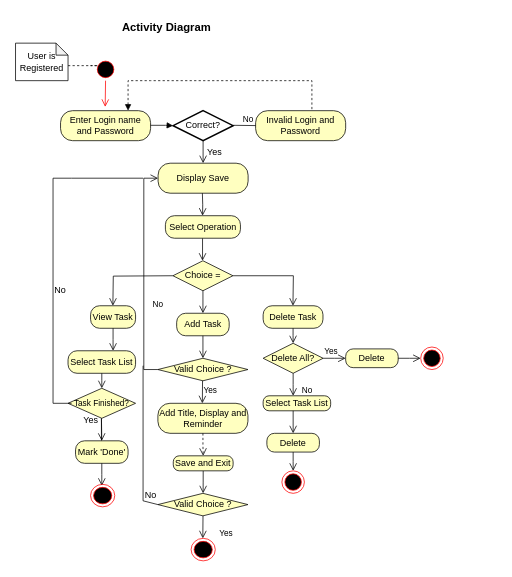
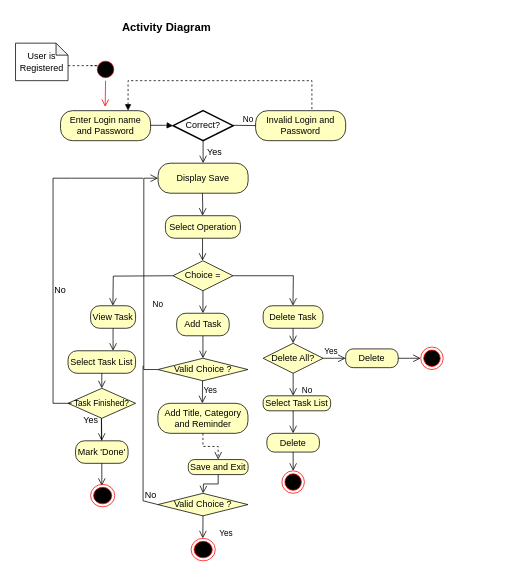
(203, 418) -> (203, 418)
(203, 463) -> (218, 467)
